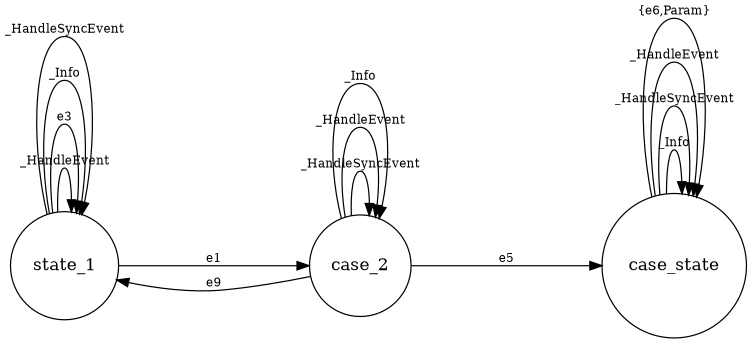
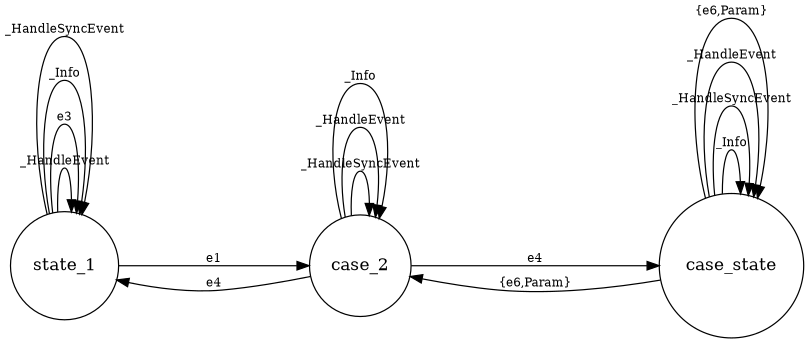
(507, 259) -> (535, 259)
(214, 283) -> (214, 283)
none -> (541, 292)
